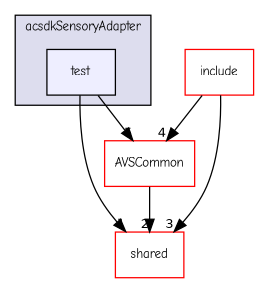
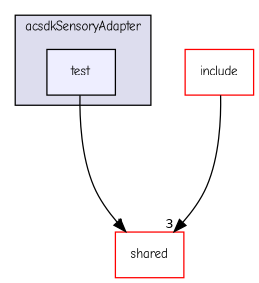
(150, 164) -> none
